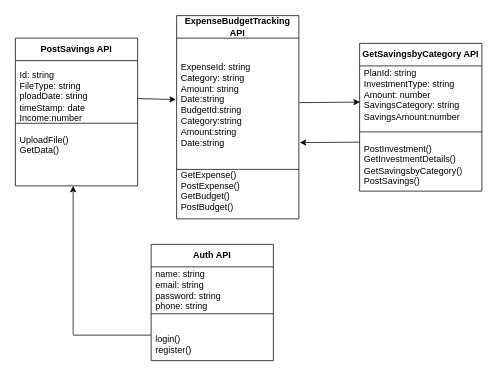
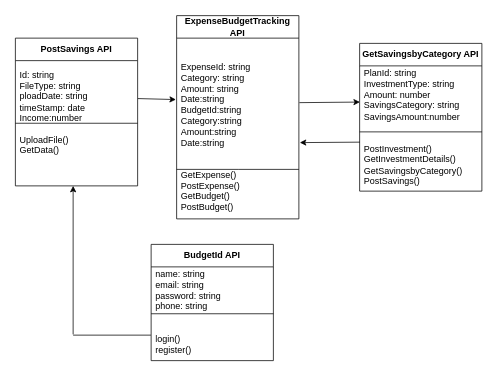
(212, 255) -> (212, 255)
